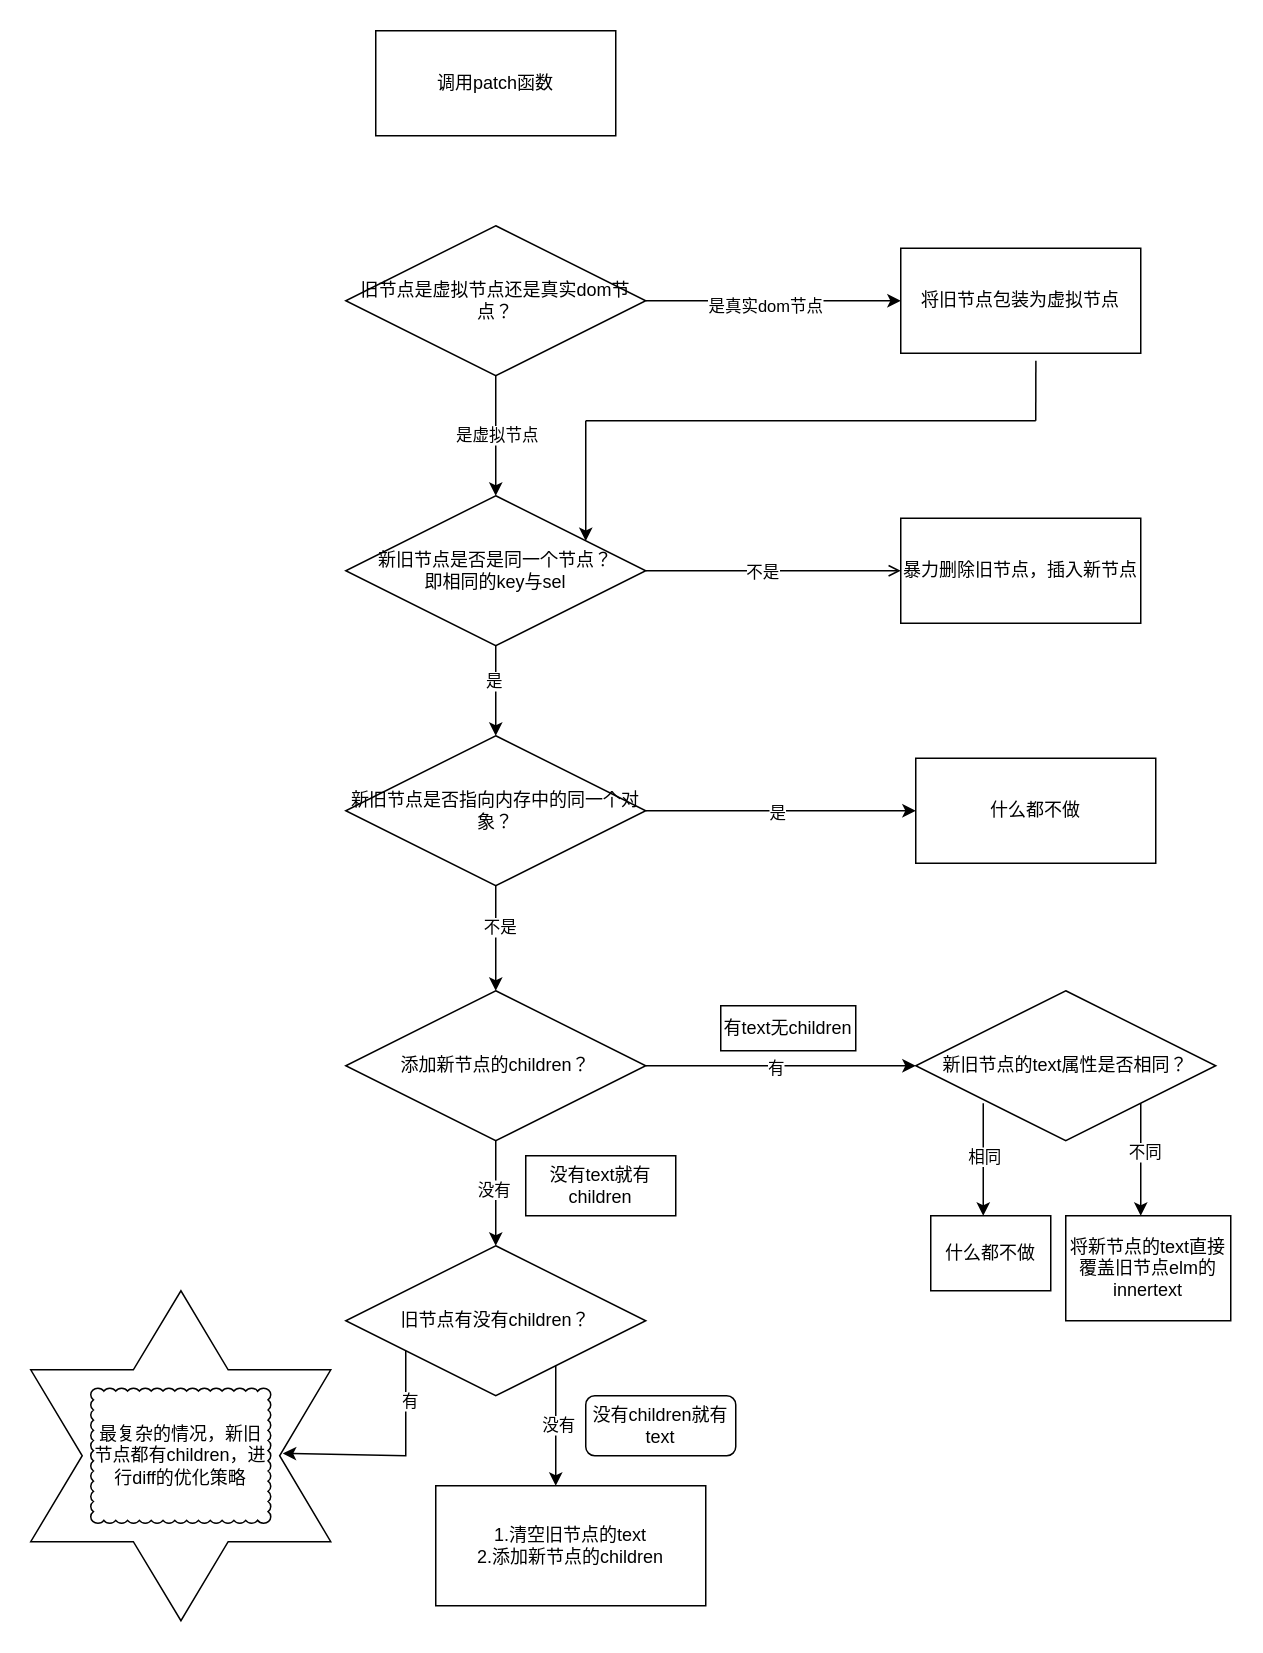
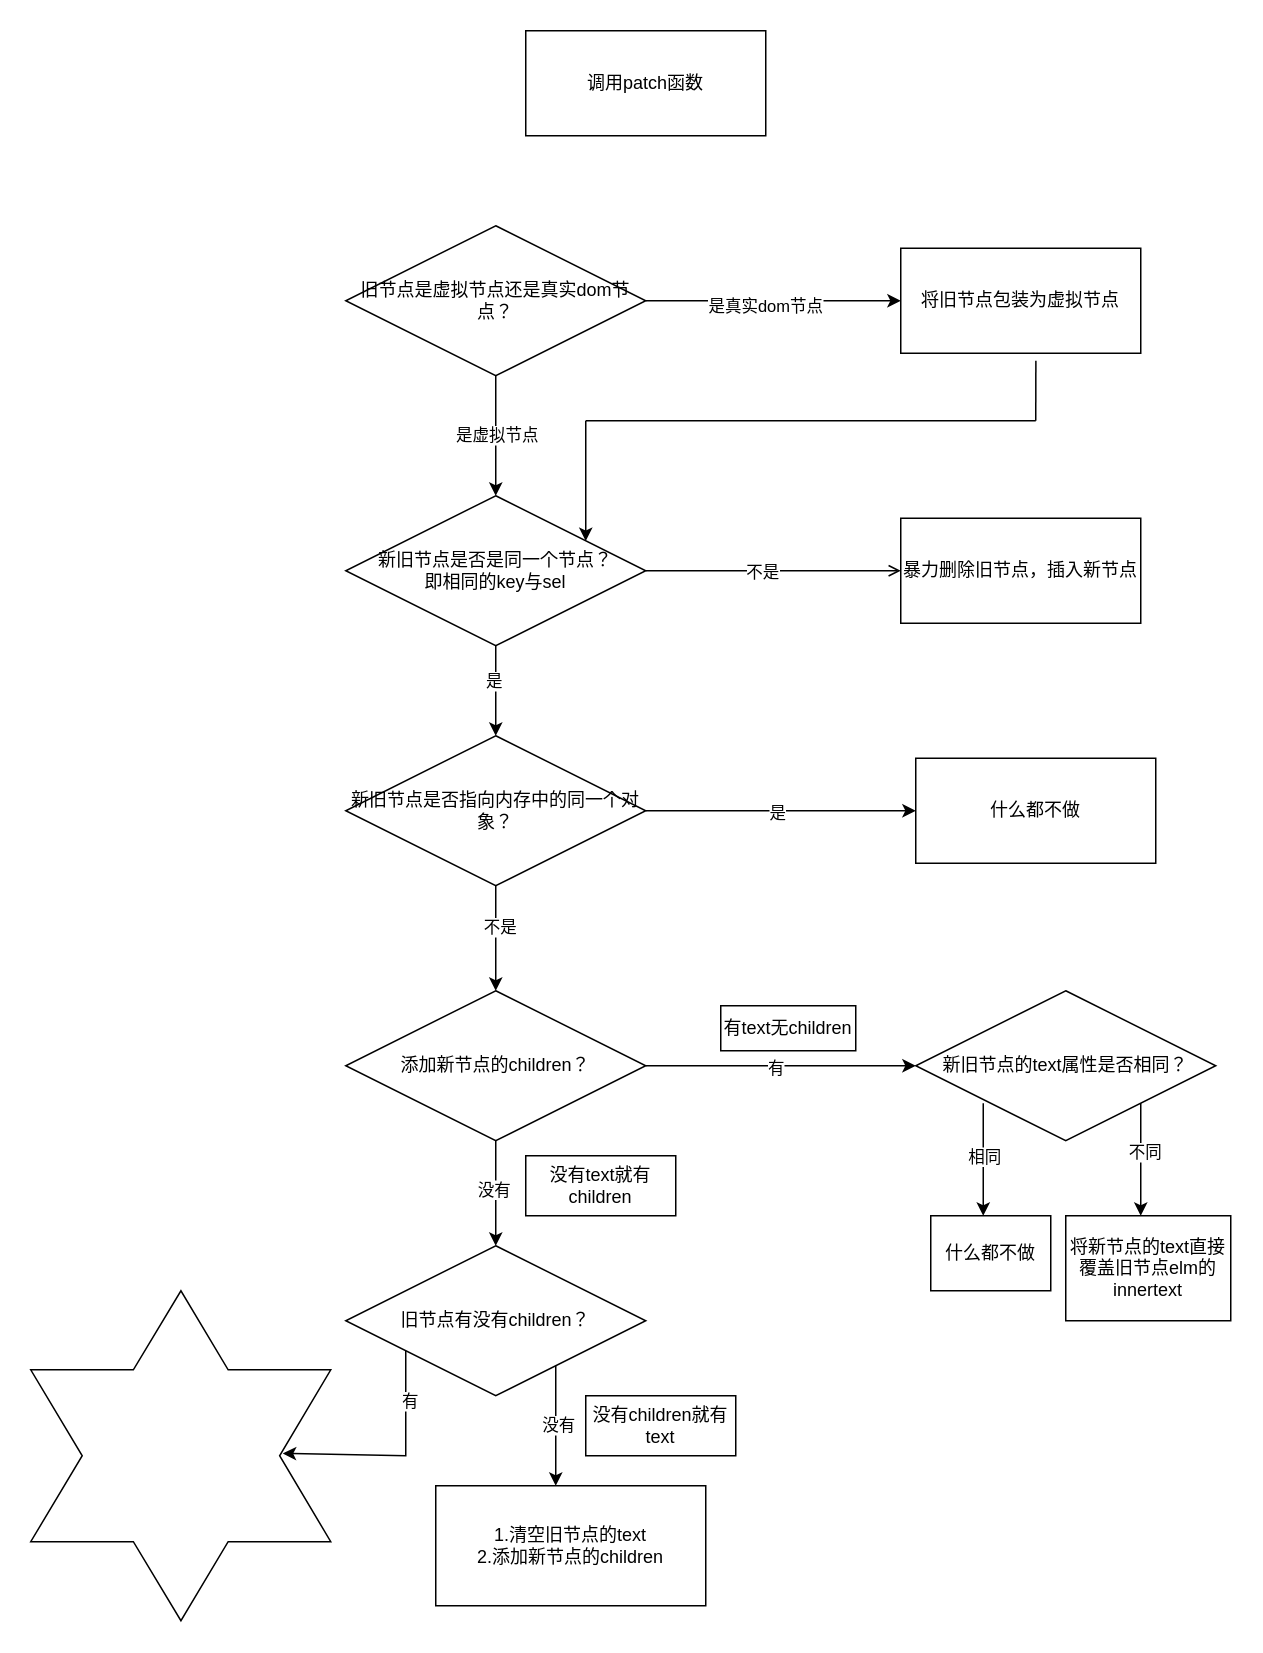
(496, 83) -> (646, 83)
(661, 1426) -> (661, 1426)
(181, 1456) -> none
